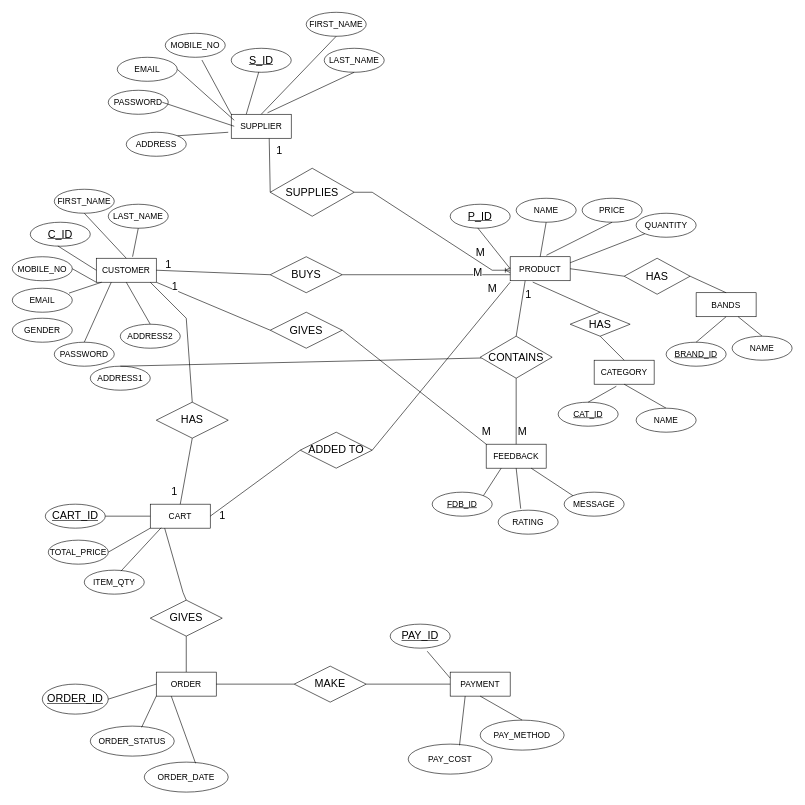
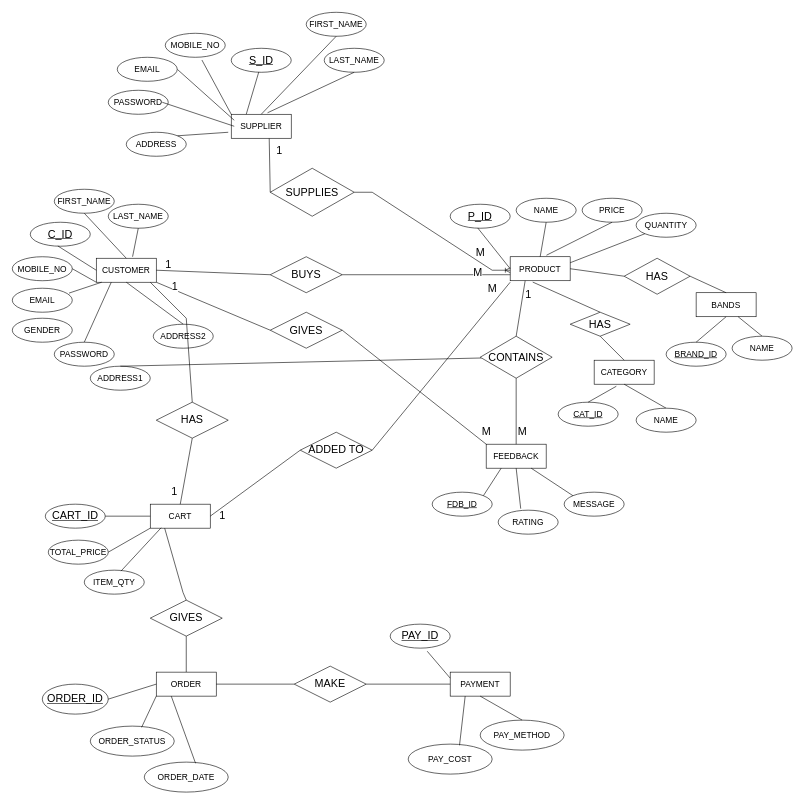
(150, 336) -> (183, 336)
